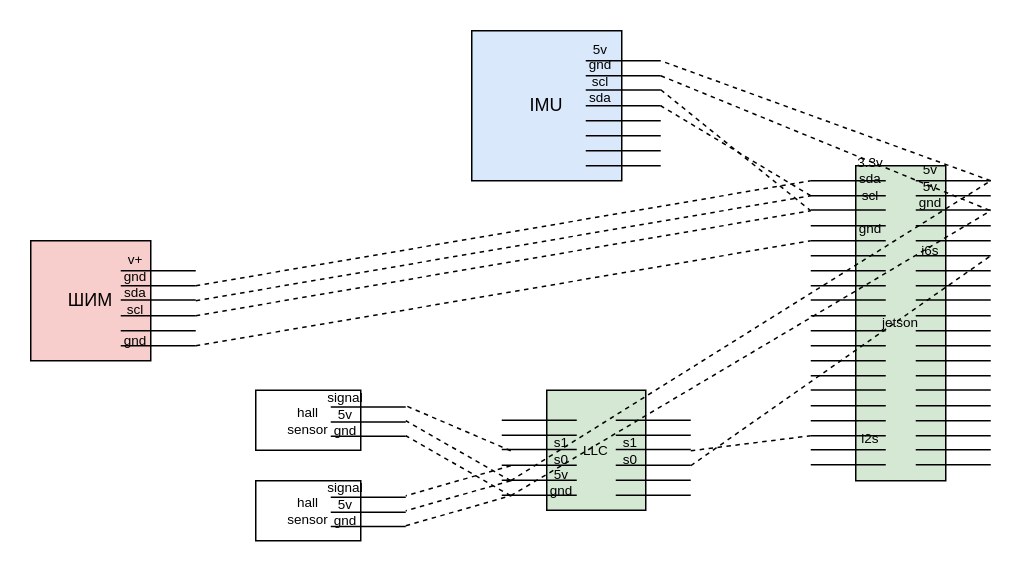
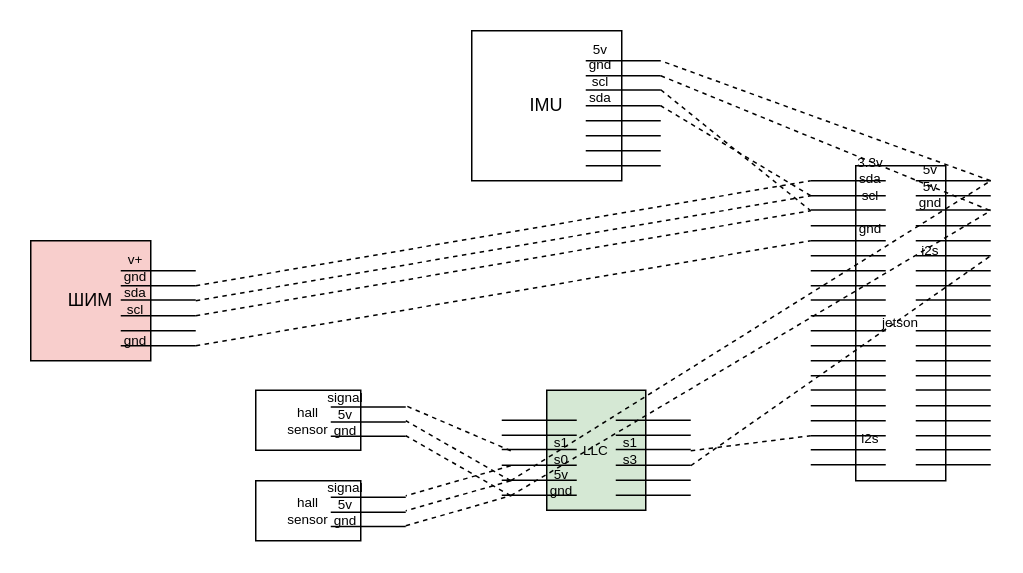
(547, 106) -> (547, 106)
(931, 211) -> (931, 211)
(901, 323) -> (901, 323)
(631, 451) -> (631, 451)
